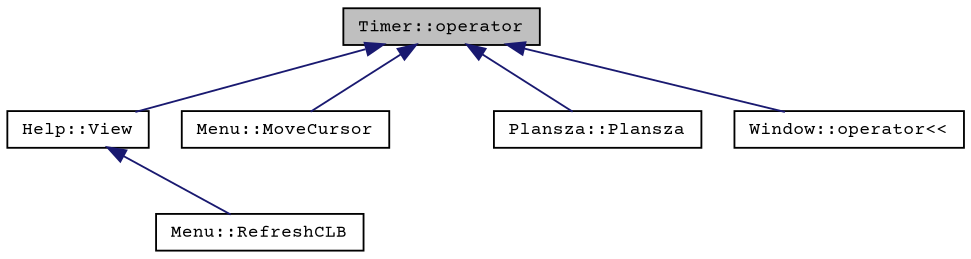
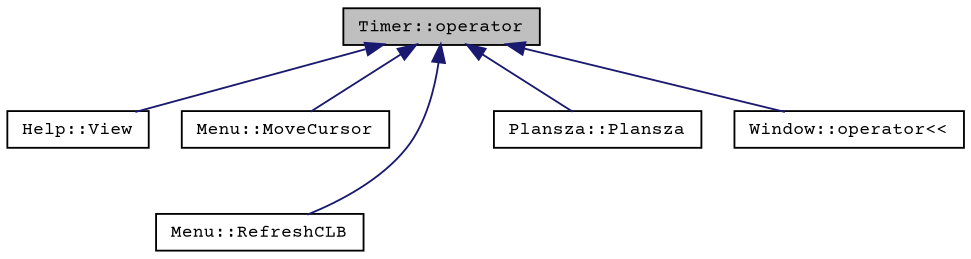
(177, 185) -> (397, 159)
